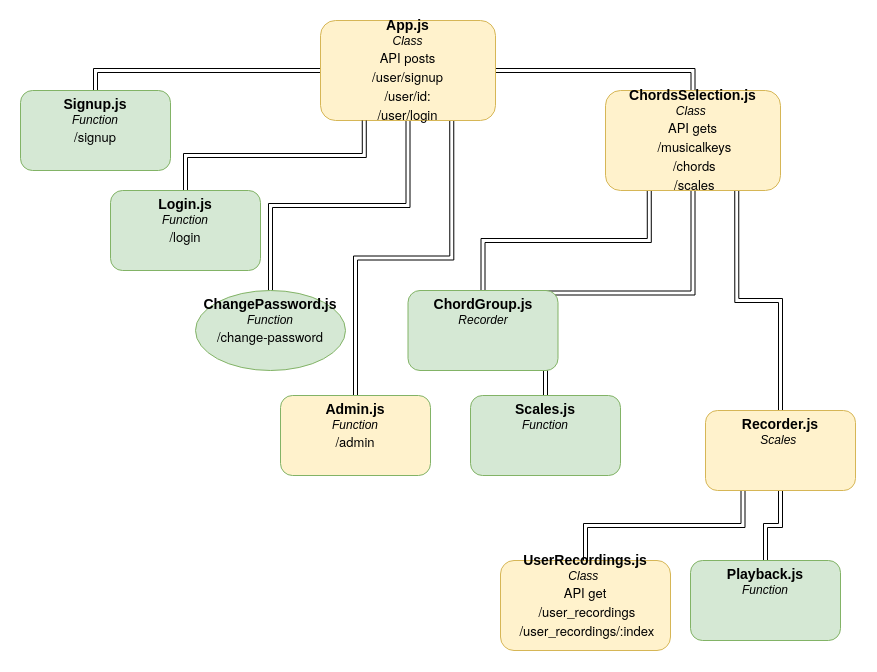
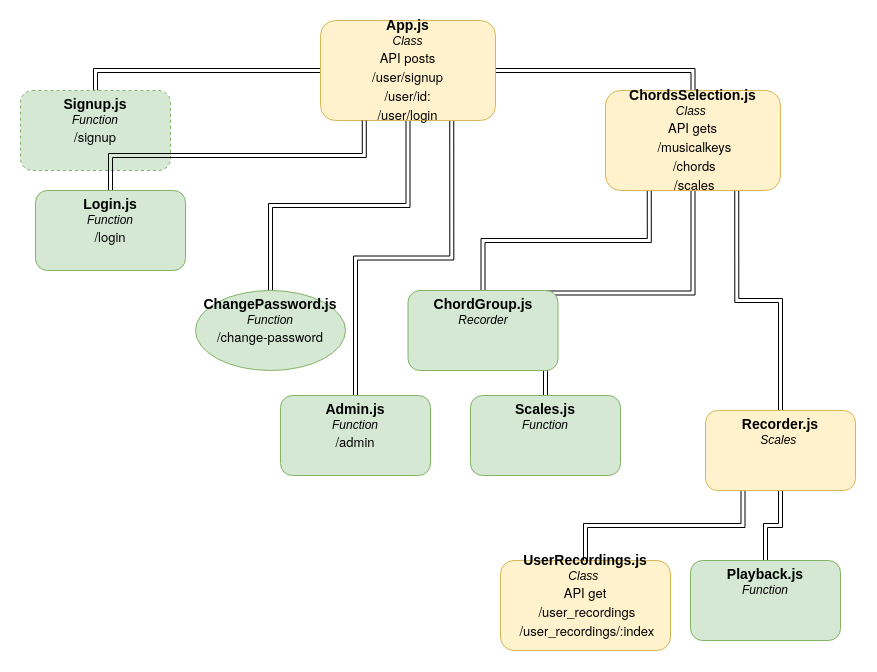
(96, 131) -> (96, 131)
(186, 231) -> (111, 231)
(356, 436) -> (356, 436)
